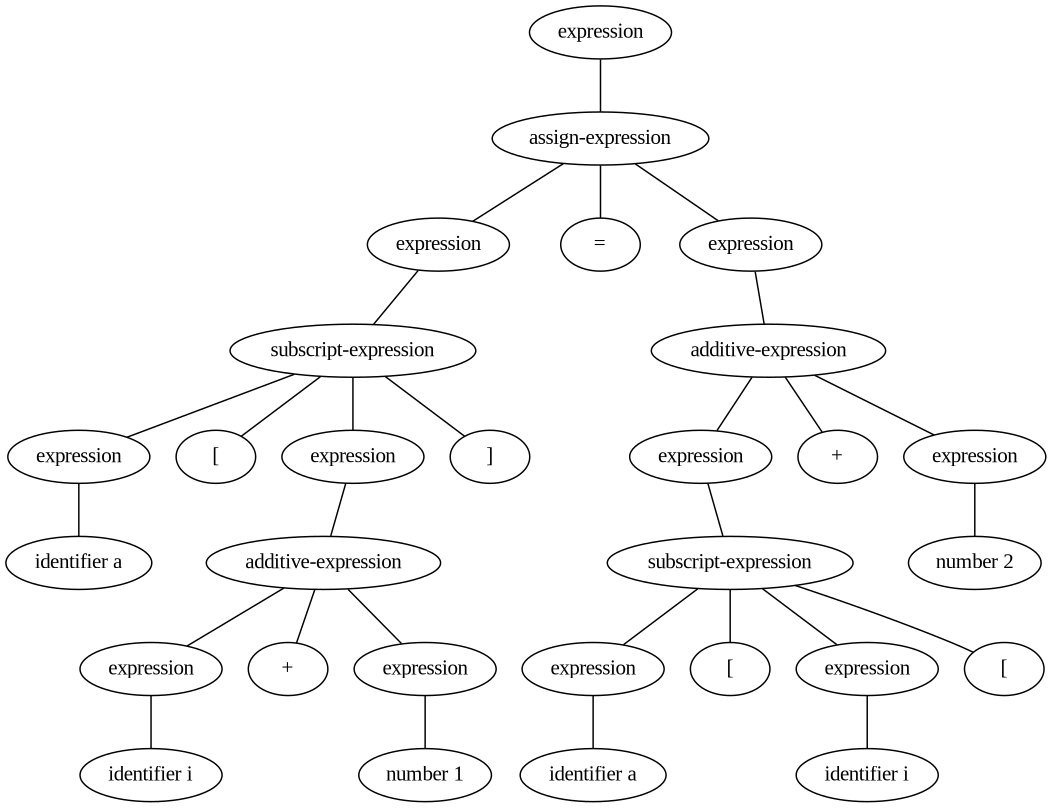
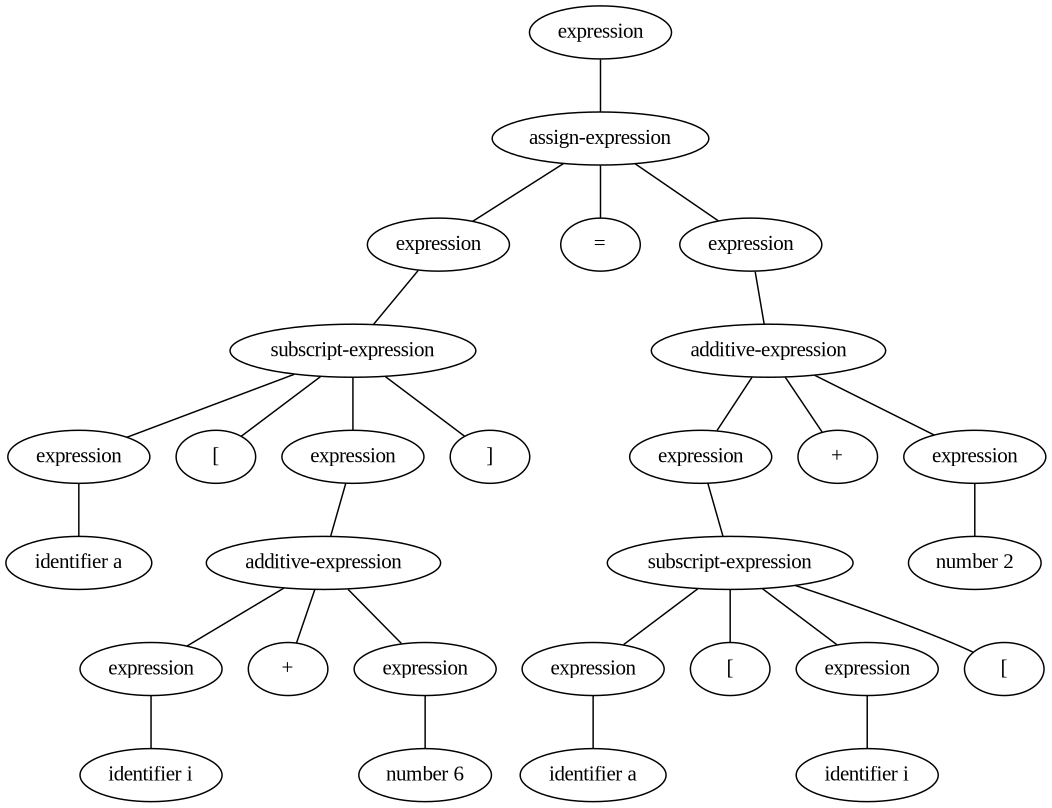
(425, 775) -> (425, 775)
